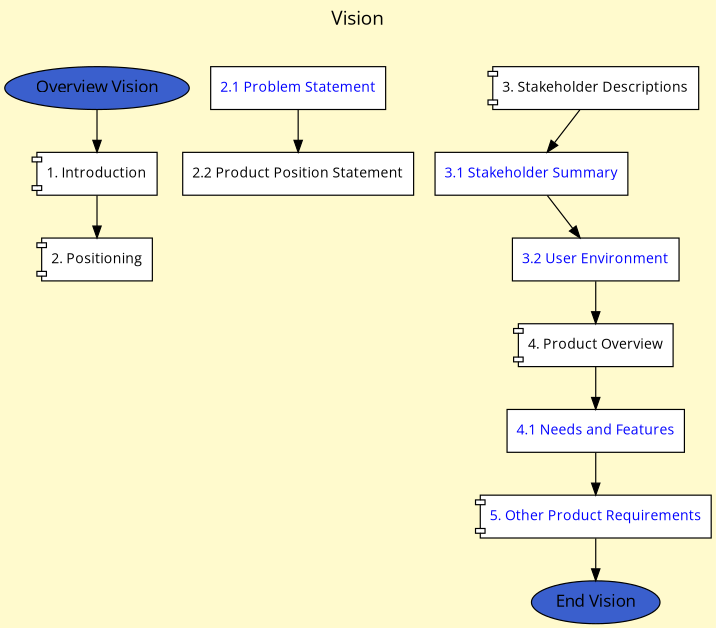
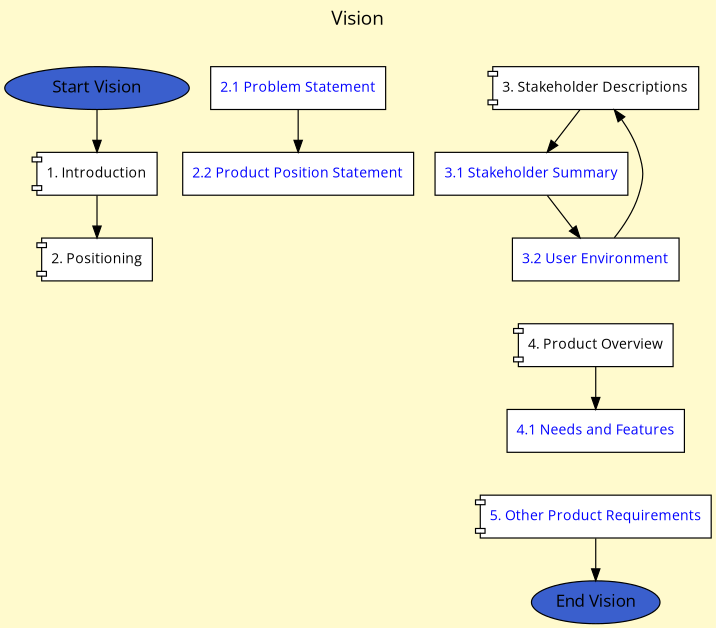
(97, 88) -> (97, 88)
(298, 174) -> (298, 174)
(596, 296) -> (642, 180)
(596, 468) -> none
